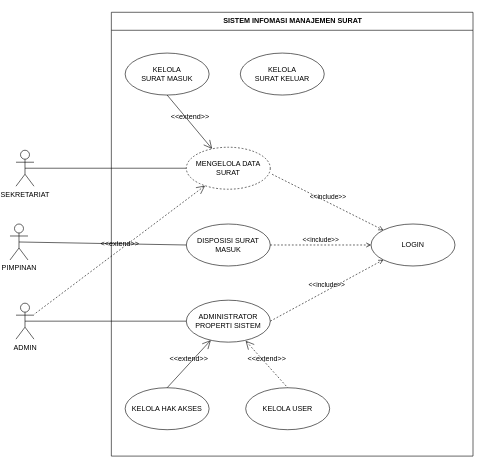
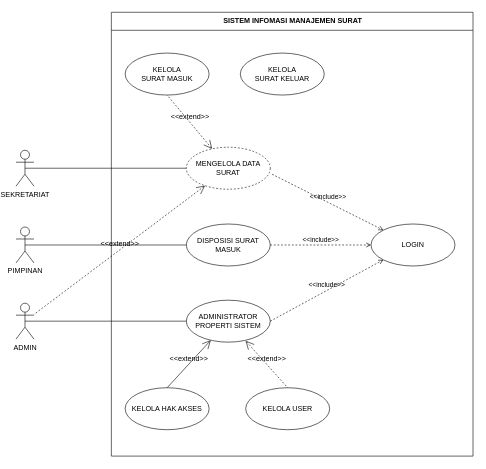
(189, 121) -> (189, 121)
(19, 242) -> (25, 245)
